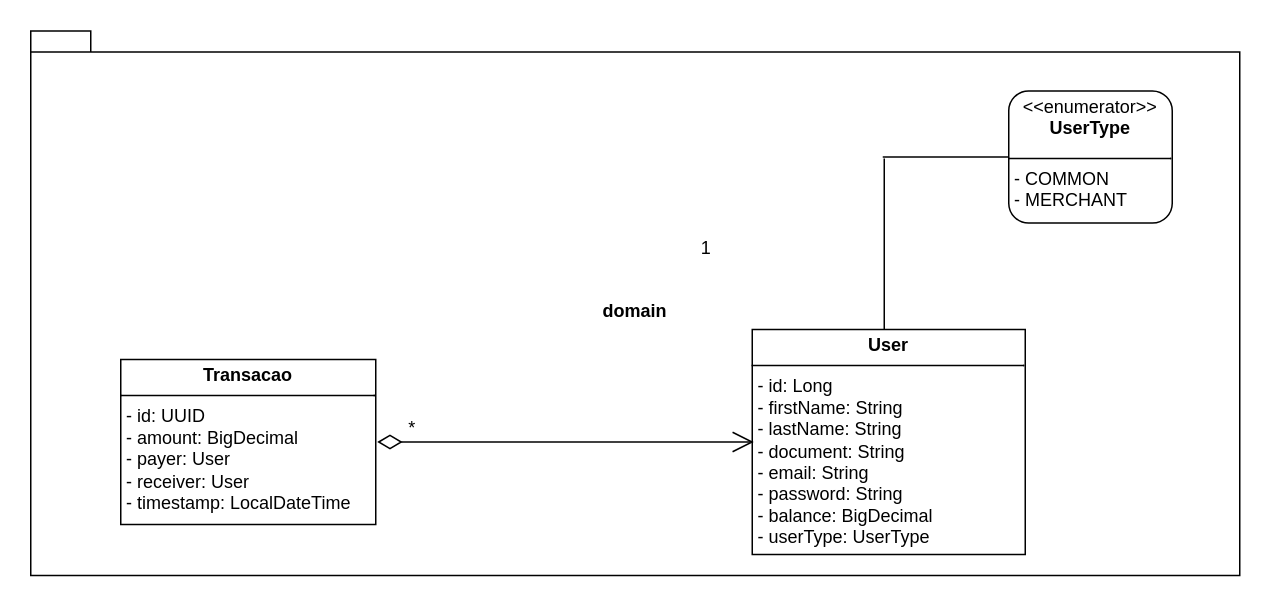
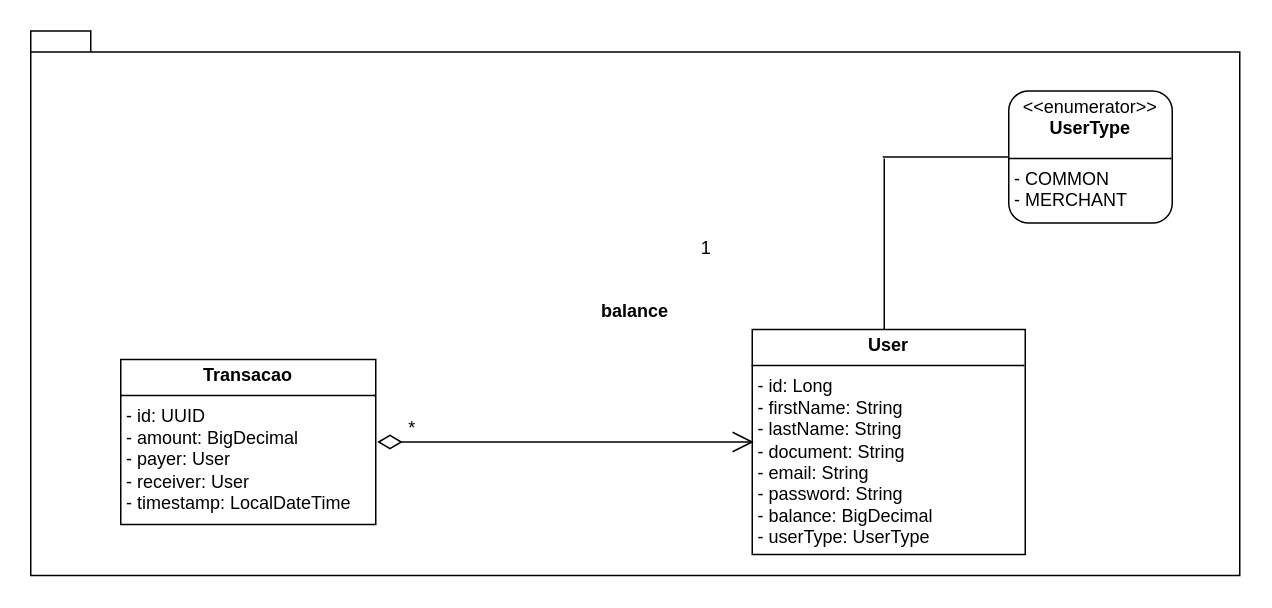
(635, 311) -> (635, 311)
